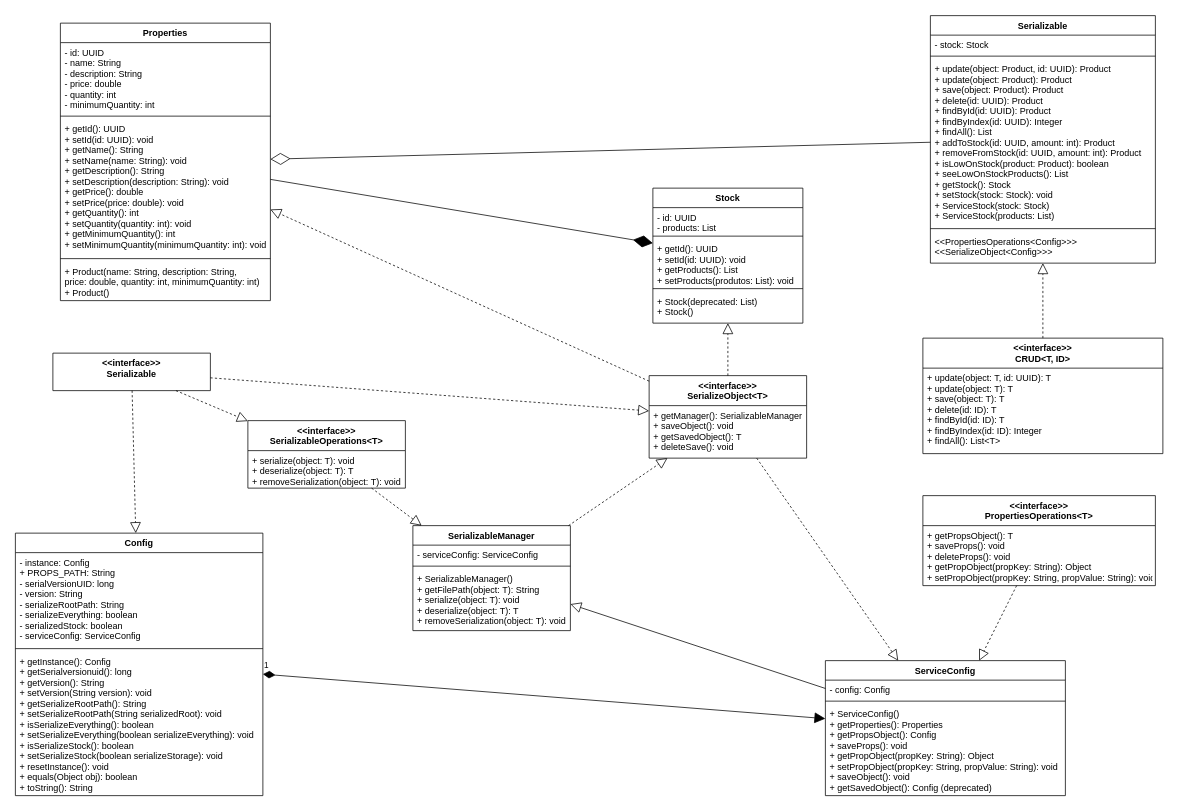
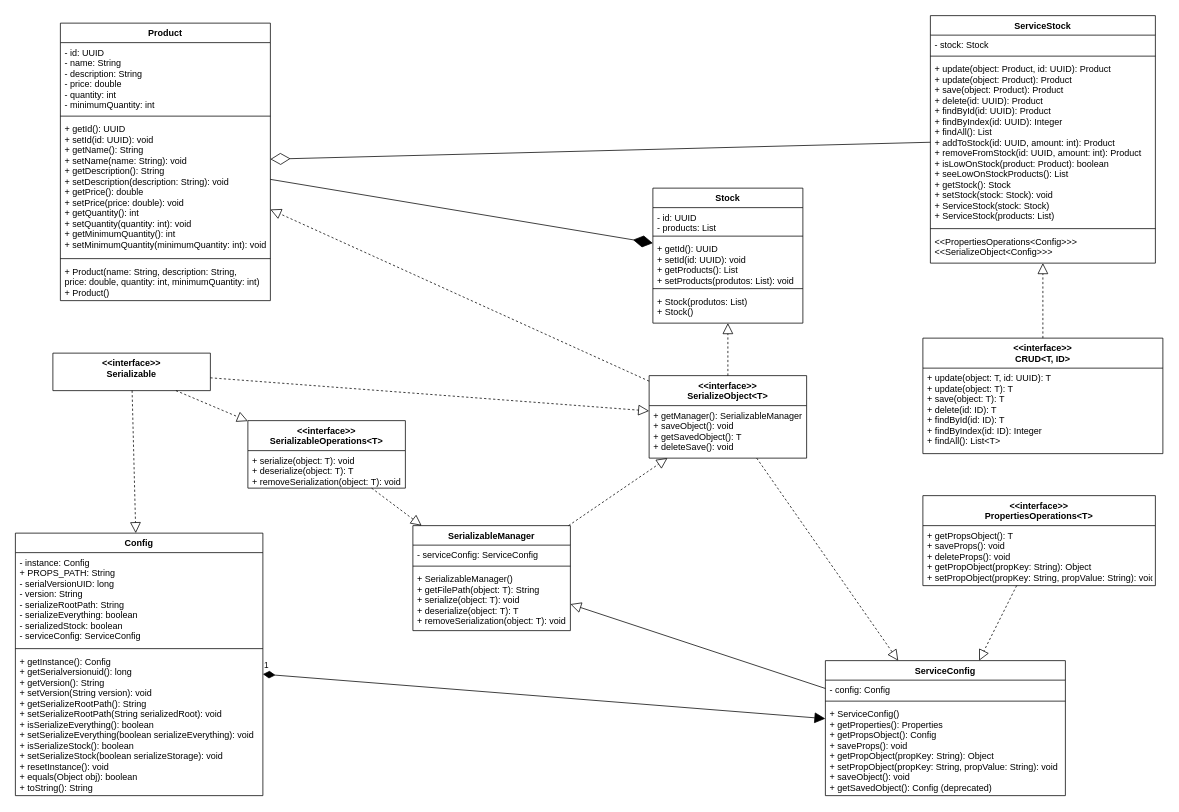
(1043, 26) -> (1043, 26)
(165, 33) -> (165, 33)
(715, 302) -> (710, 302)
